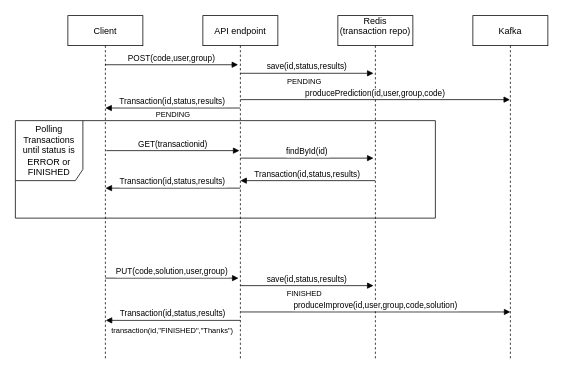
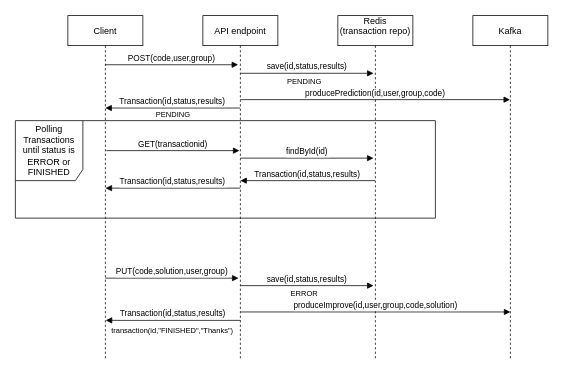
(305, 293) -> (305, 293)
